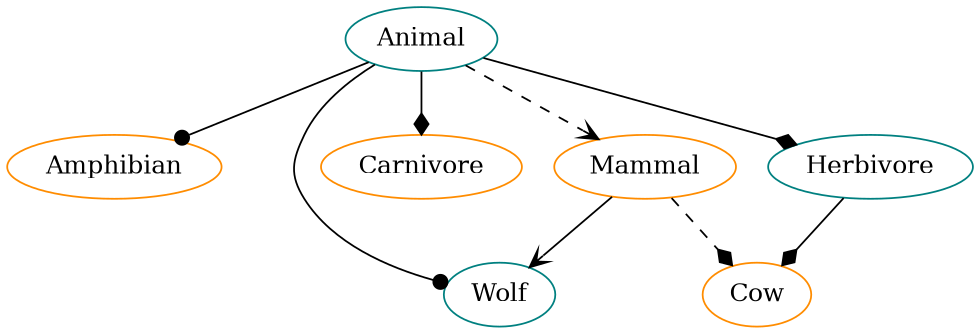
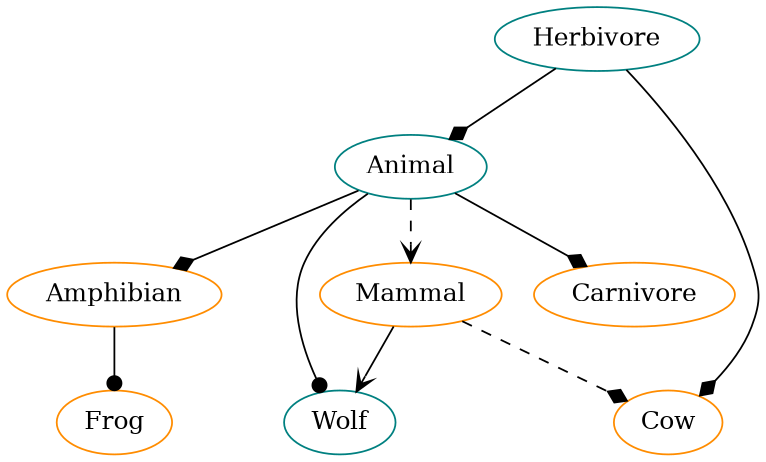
(630, 98) -> (512, 98)
(279, 99) -> (276, 225)
none -> (114, 422)
